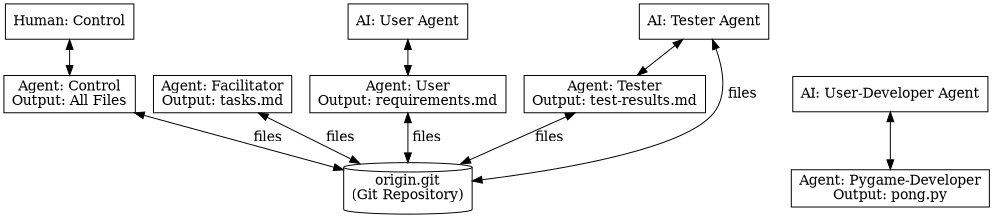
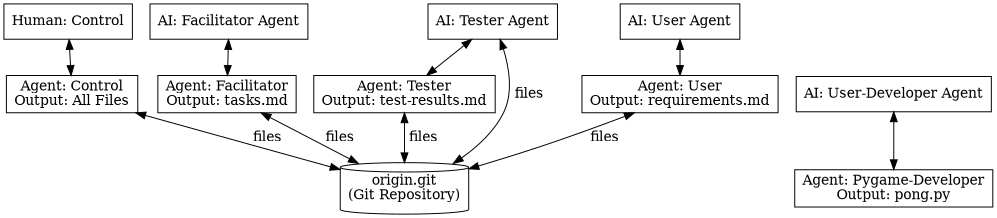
none -> (229, 22)
